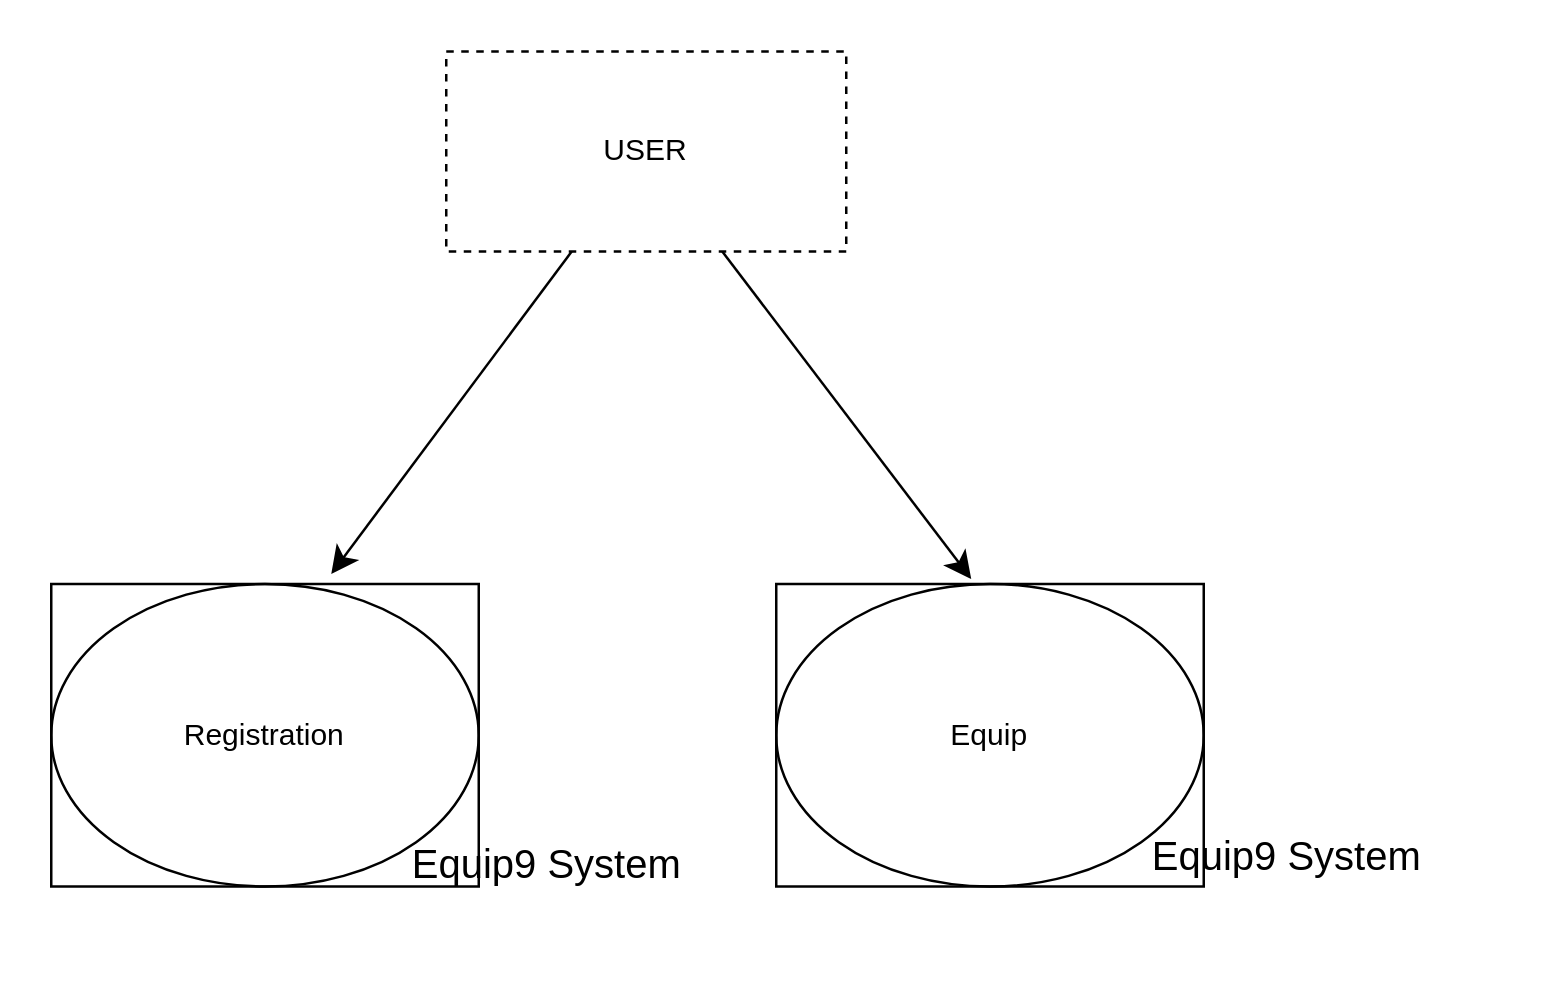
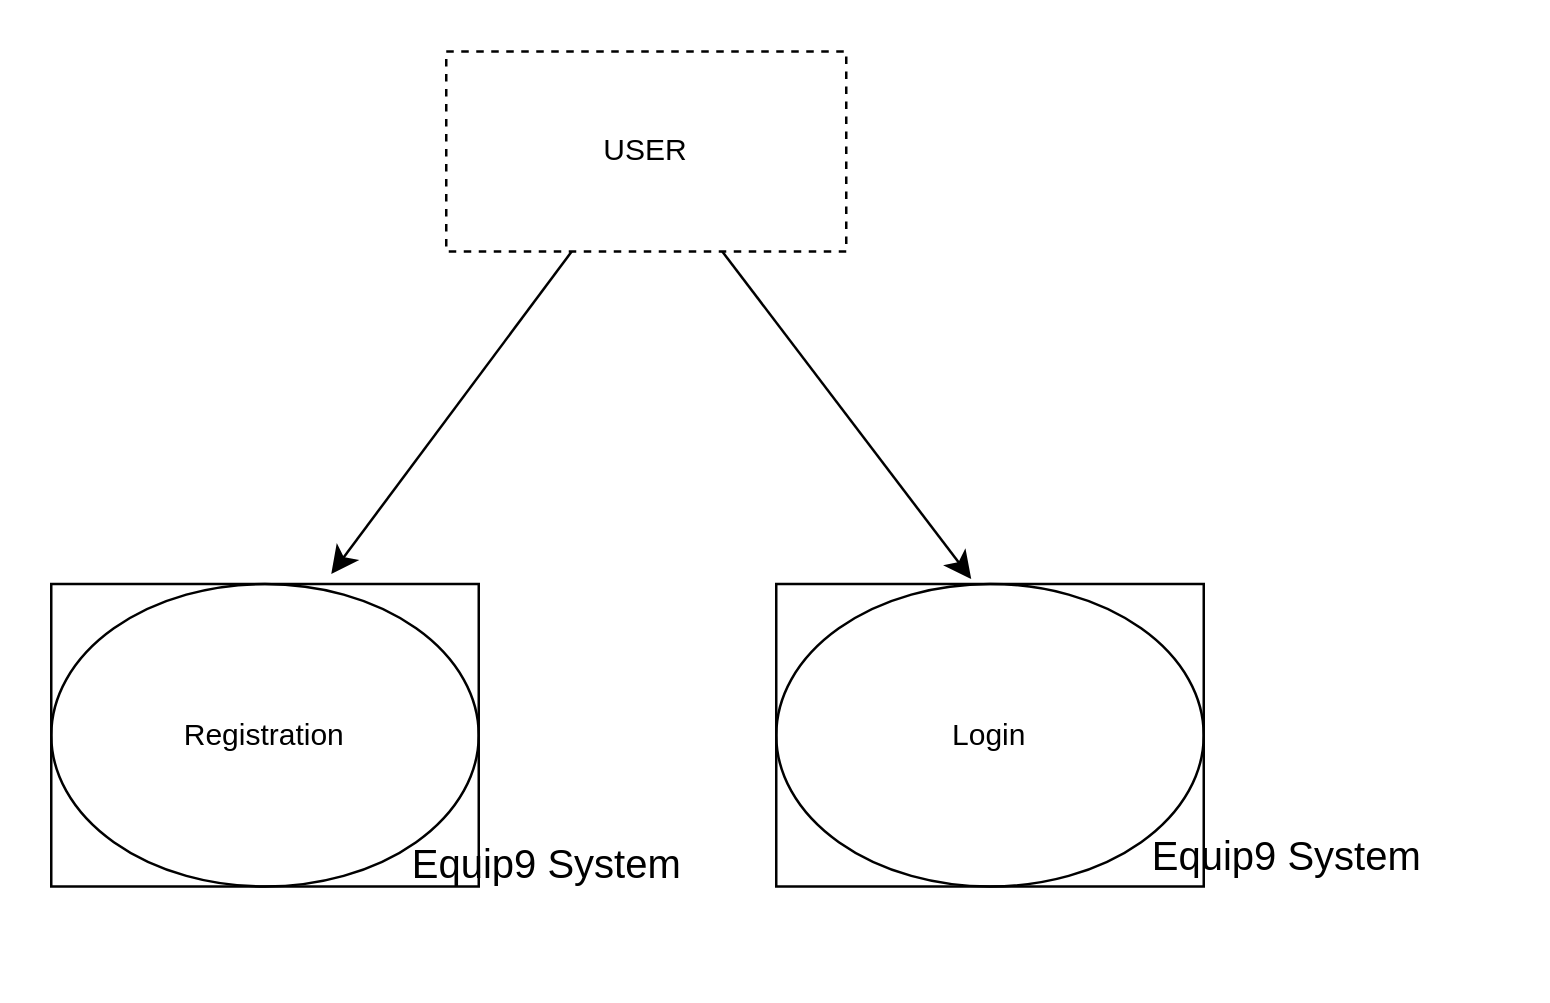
(990, 736) -> (990, 736)
